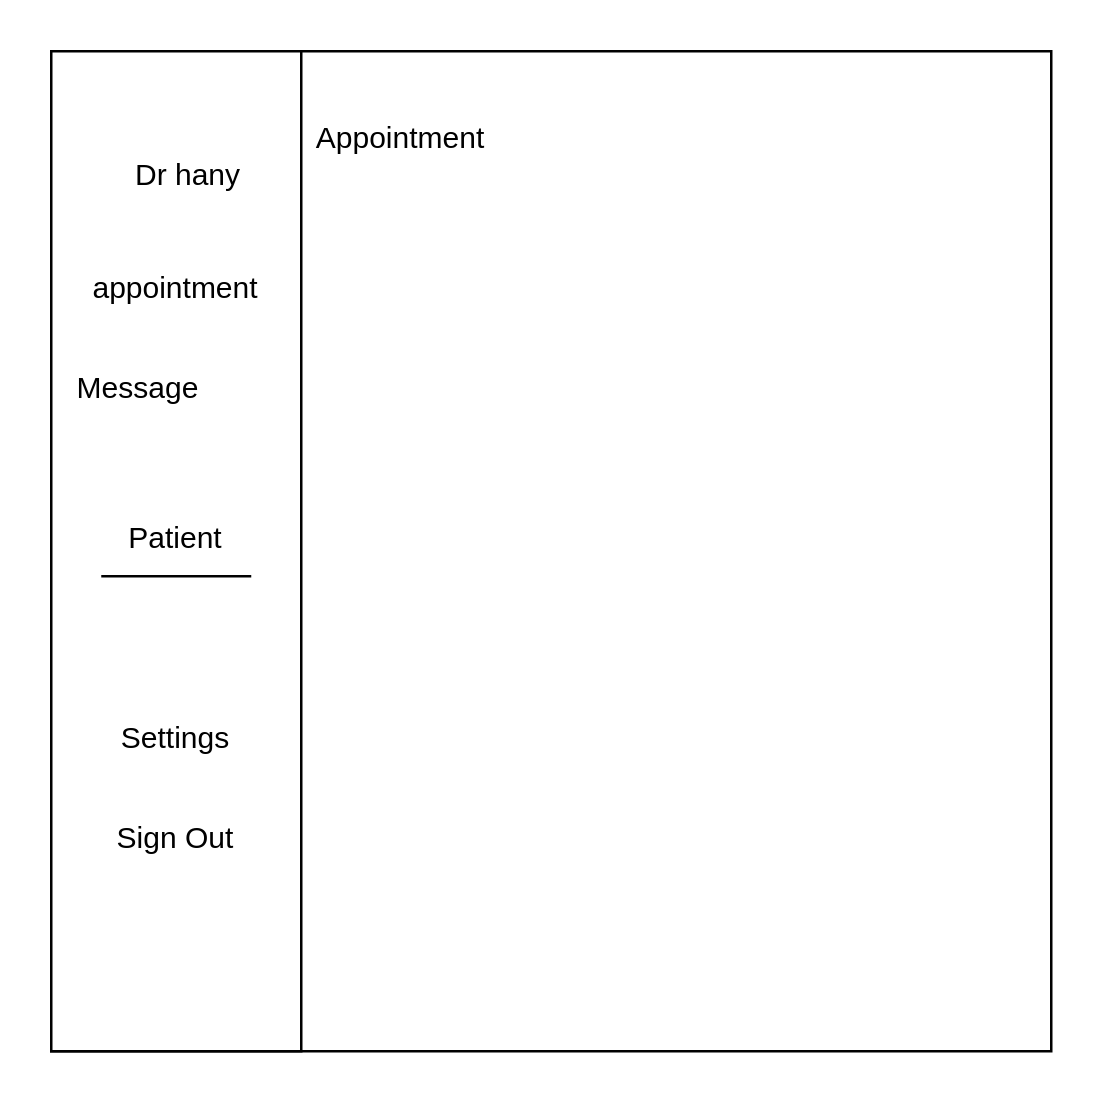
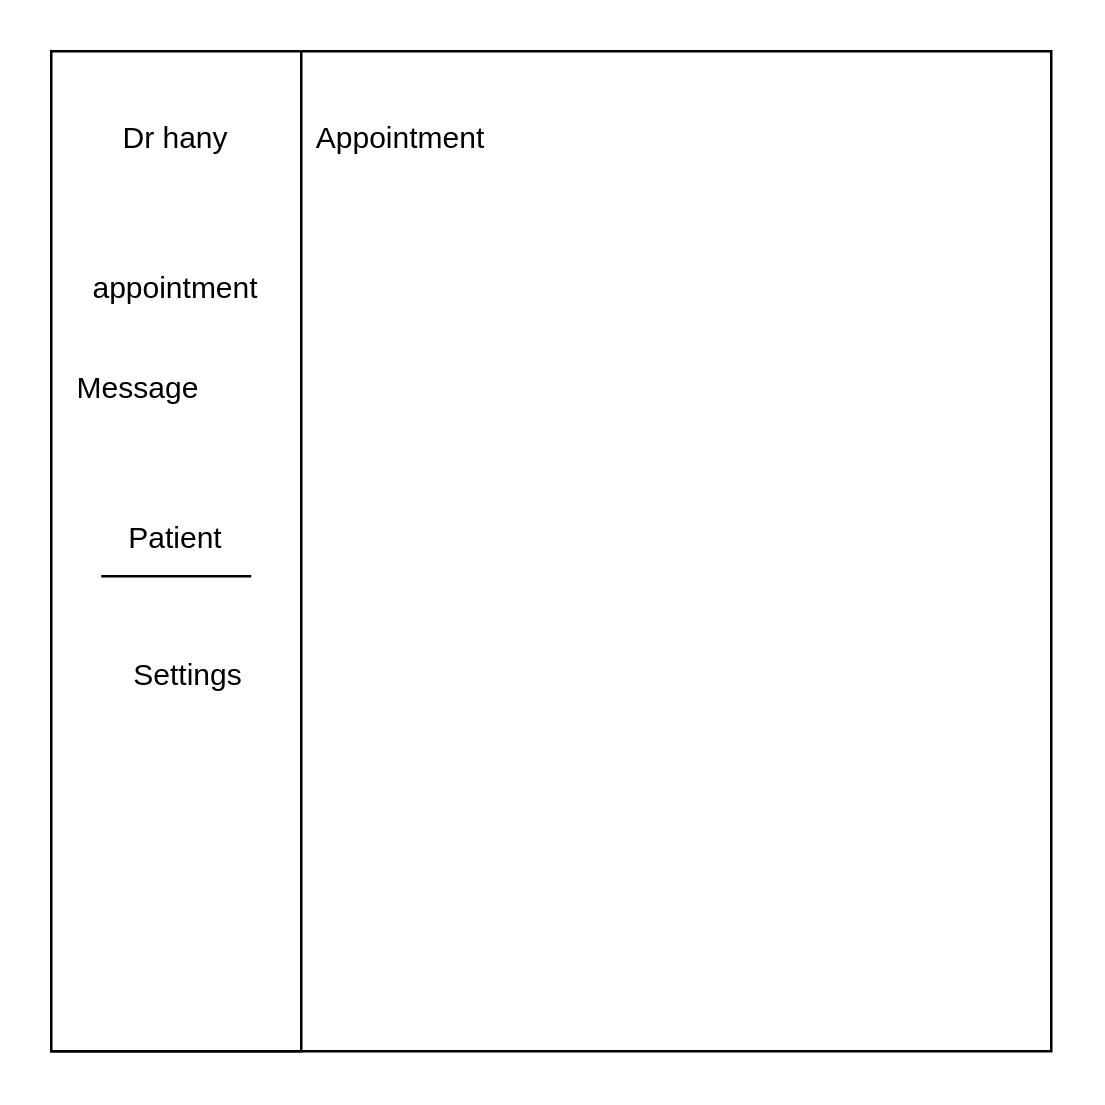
(189, 176) -> (176, 139)
(176, 739) -> (189, 676)
(176, 839) -> none
